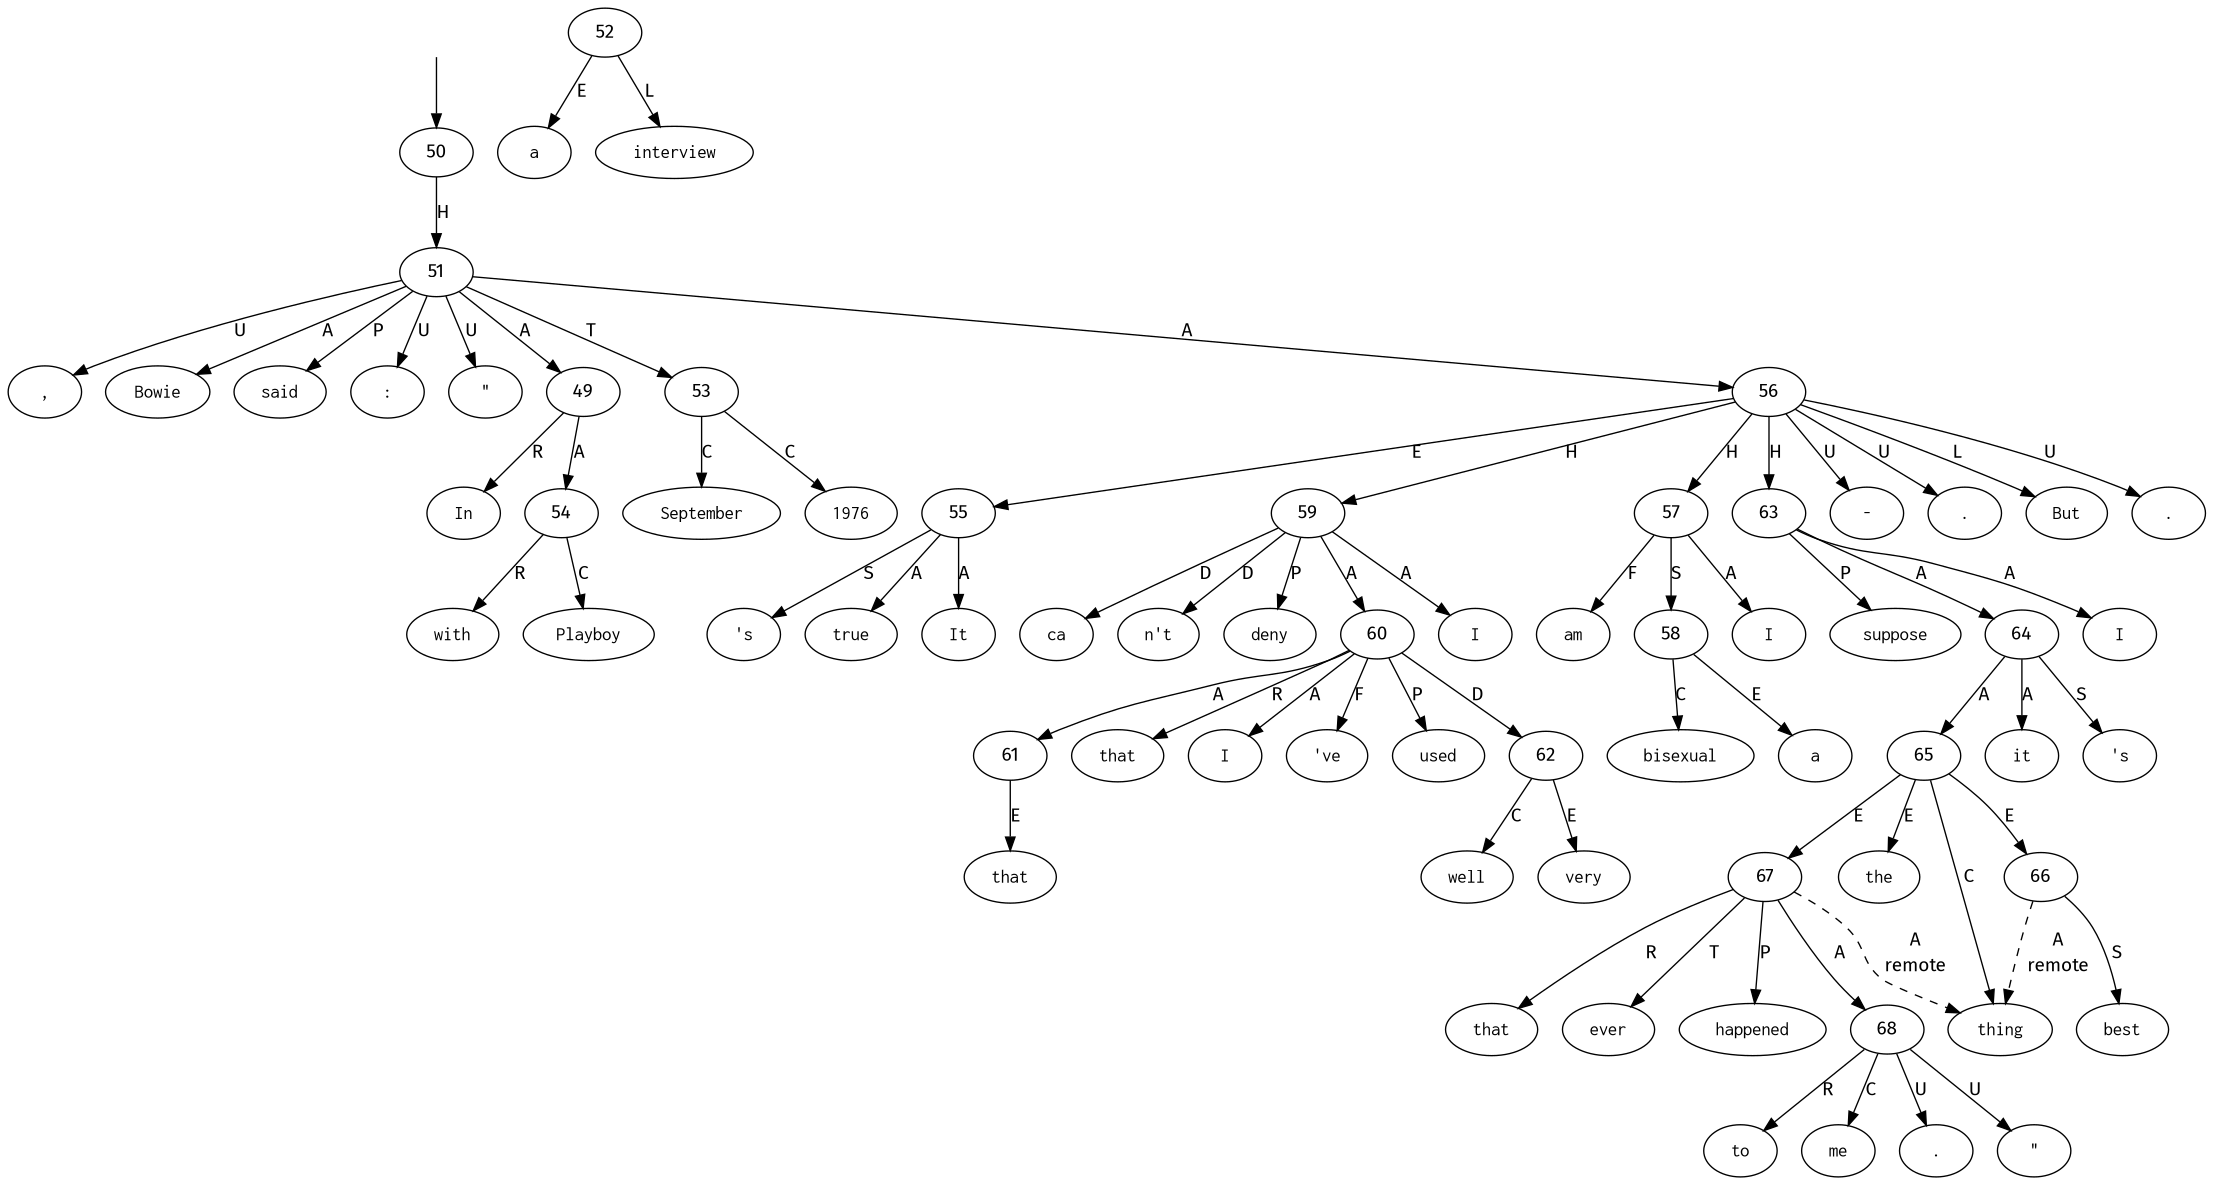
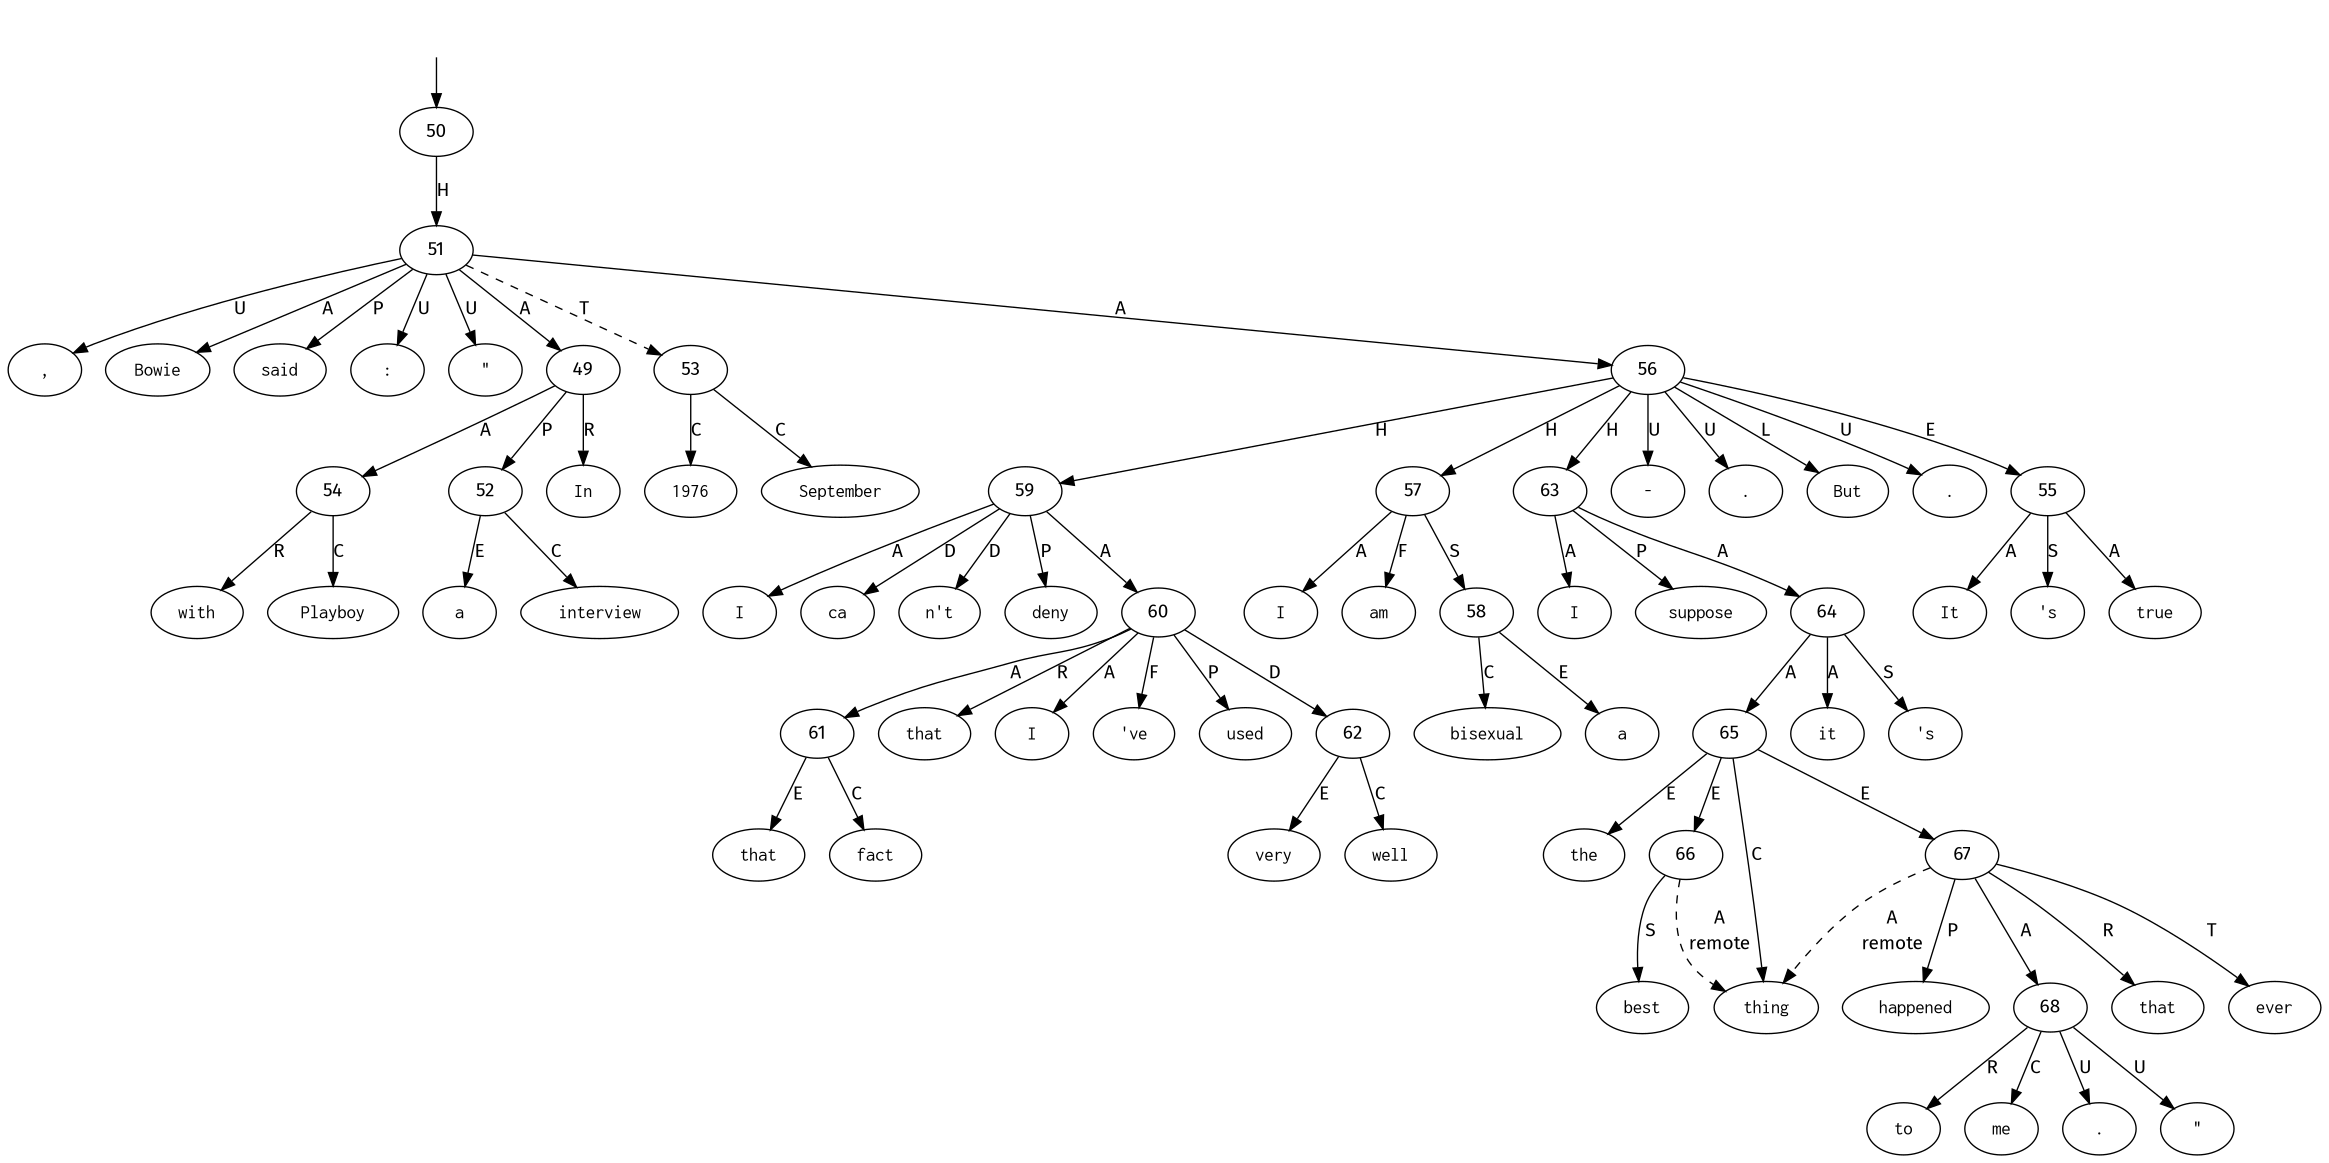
(649, 92) -> (556, 552)
(563, 329) -> (557, 307)
none -> (539, 425)
none -> (876, 855)
